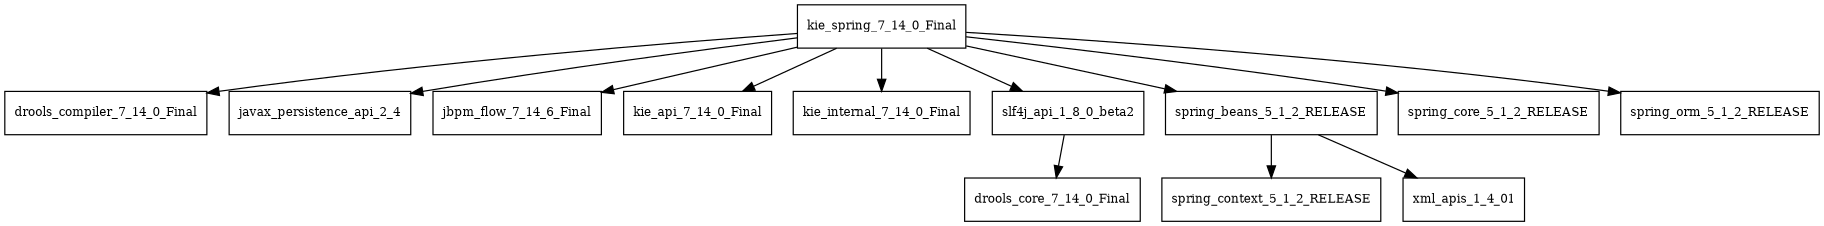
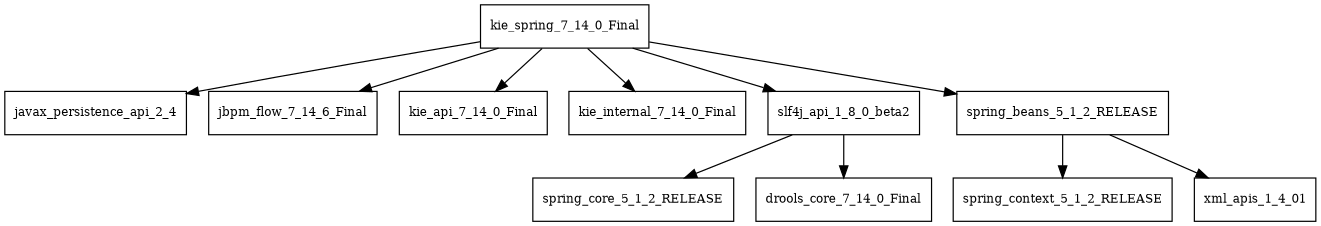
(1176, 62) -> (744, 154)
(106, 113) -> none
(1720, 113) -> none
